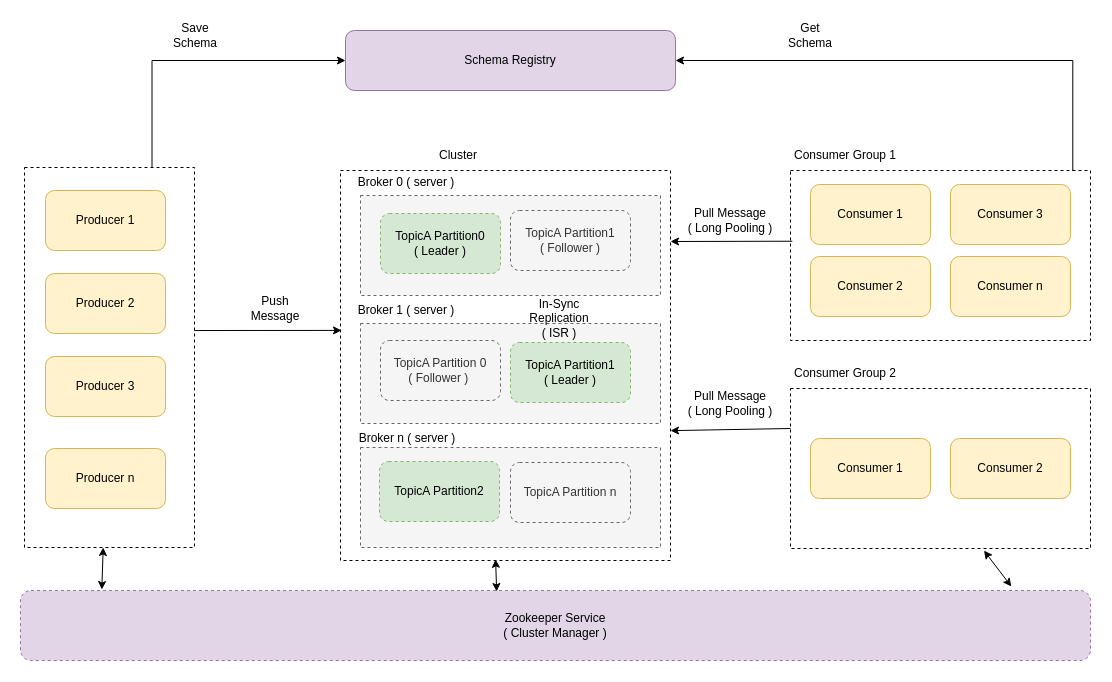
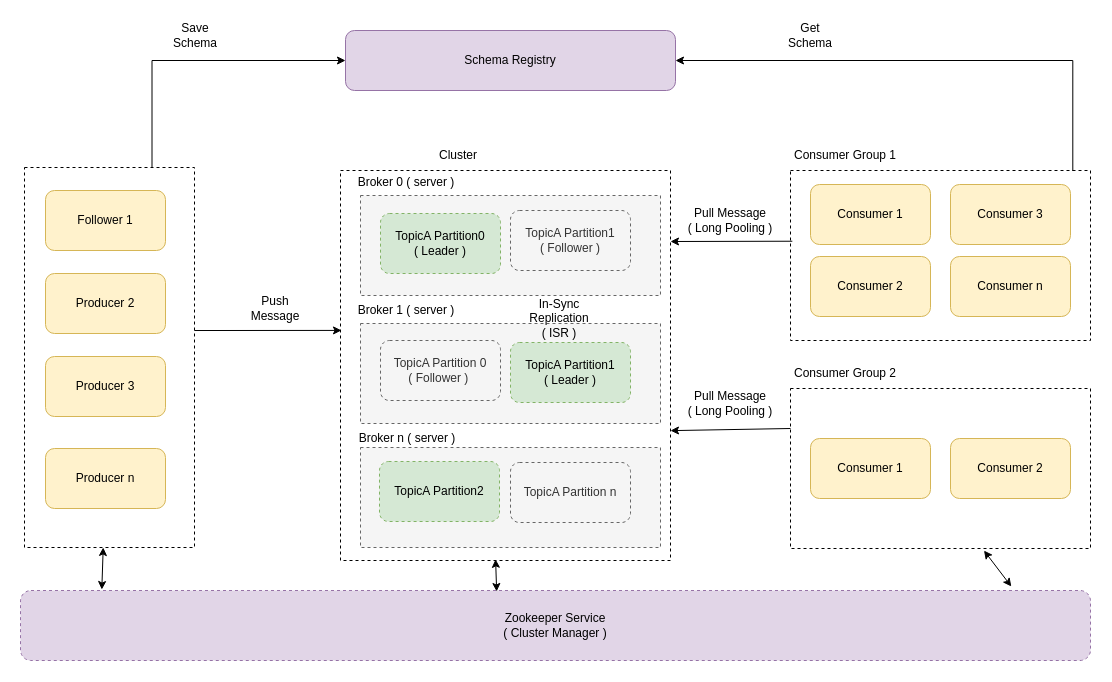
(106, 221) -> (106, 221)
